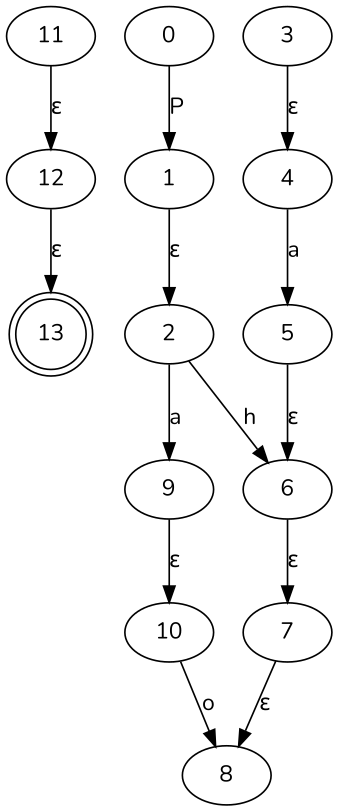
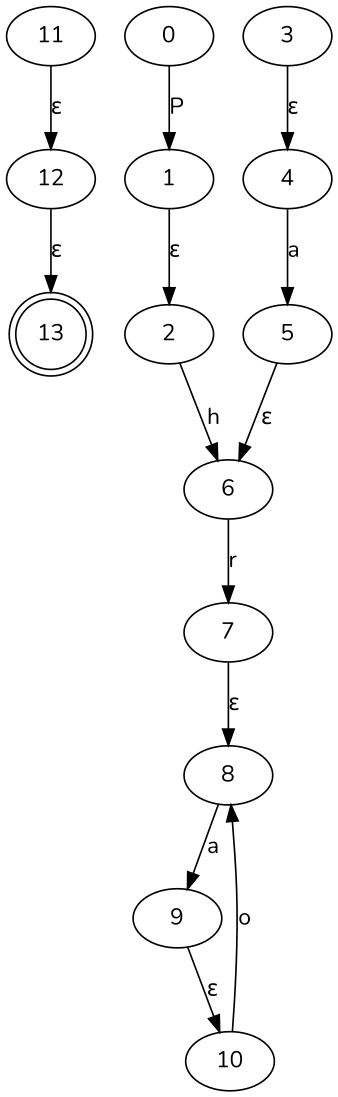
(169, 404) -> (206, 839)
(293, 561) -> (233, 561)
